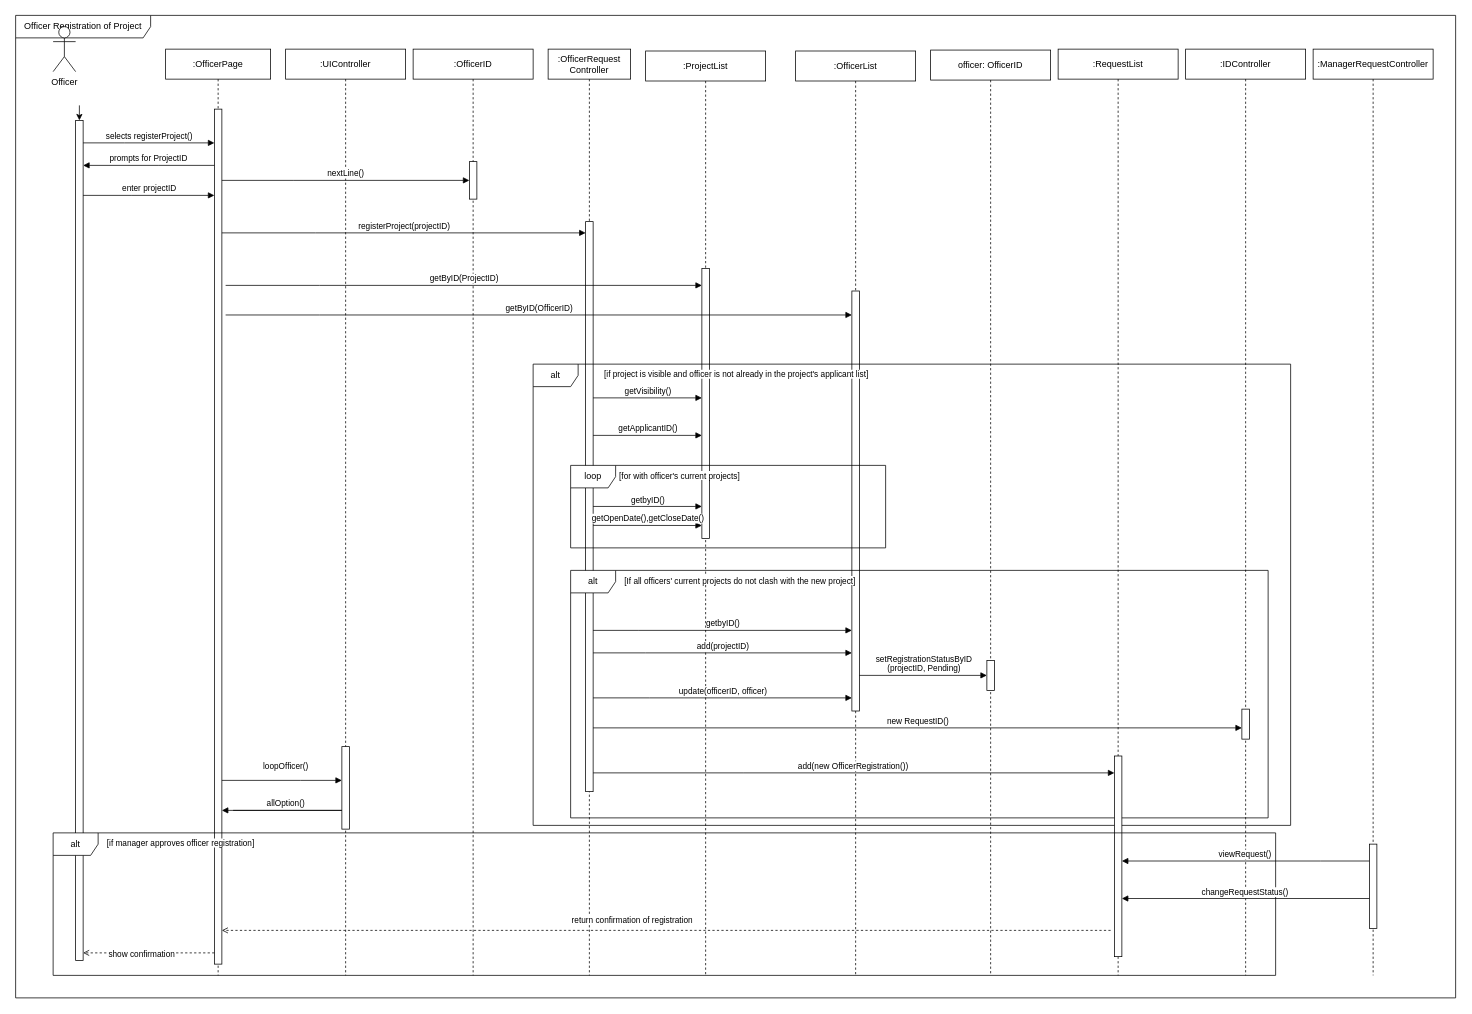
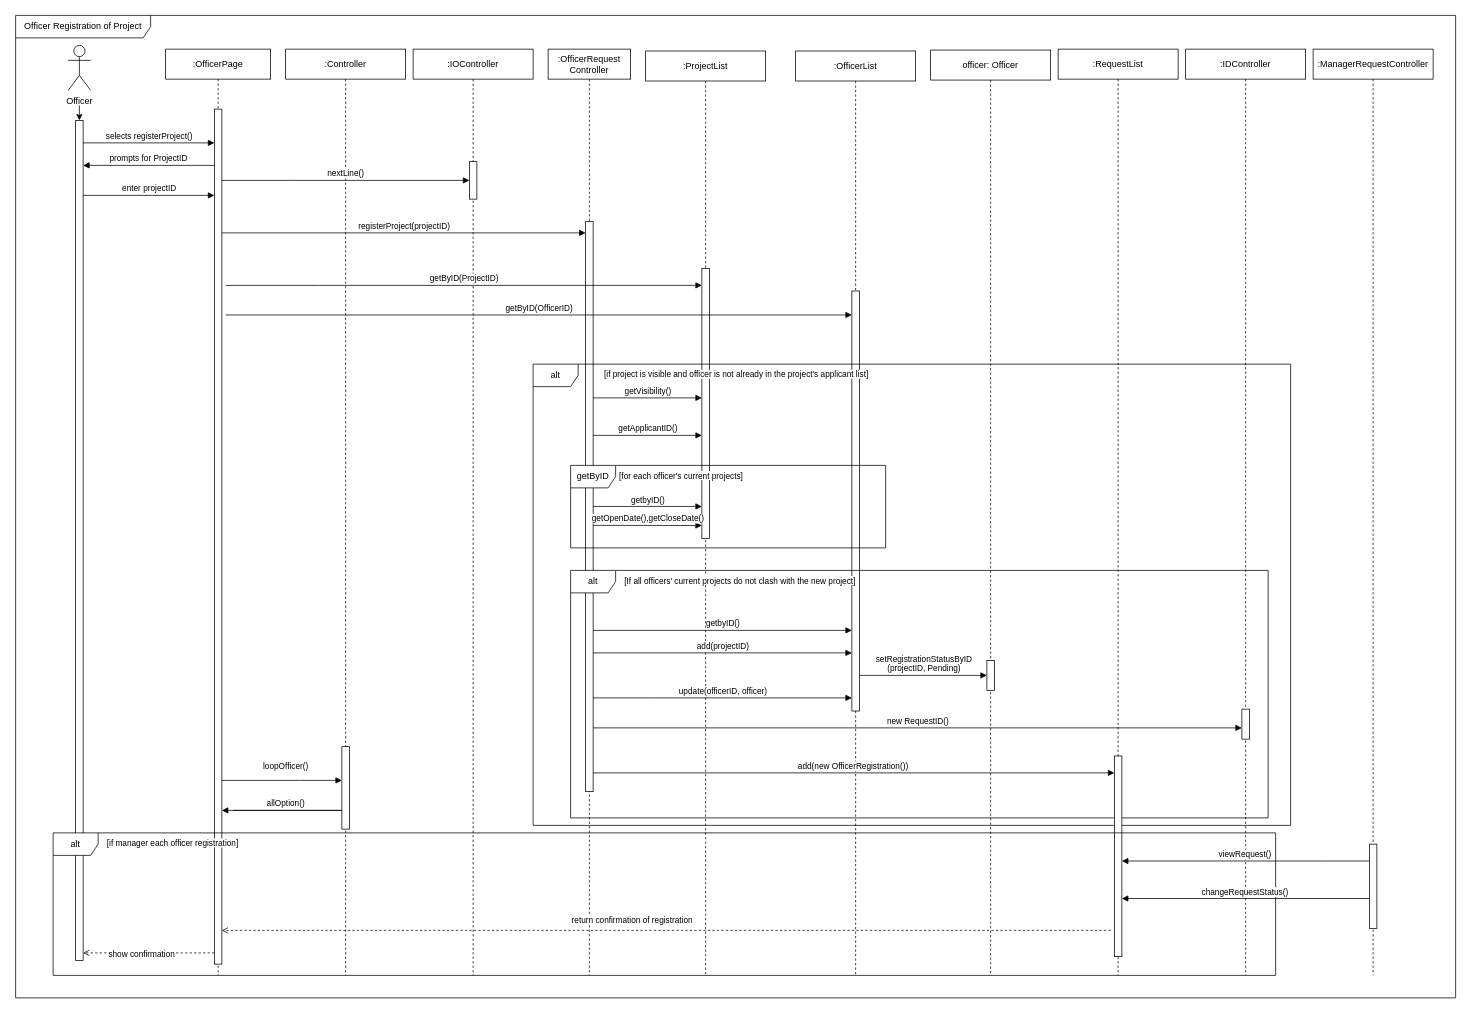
(64, 49) -> (79, 68)
(345, 64) -> (345, 64)
(473, 64) -> (473, 64)
(990, 65) -> (990, 65)
(702, 476) -> (703, 476)
(593, 477) -> (593, 477)
(203, 844) -> (193, 844)
